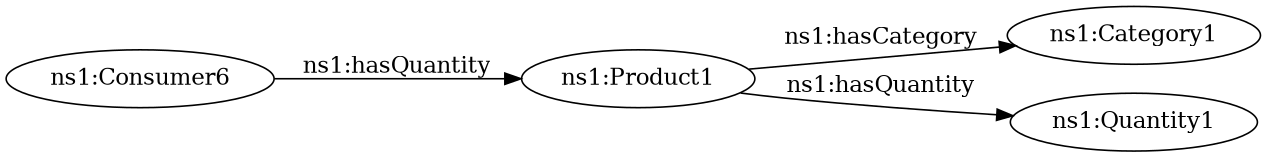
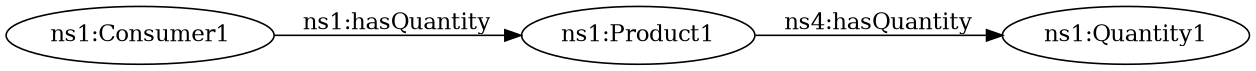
(1134, 35) -> none
(140, 79) -> (140, 35)
(881, 86) -> (879, 23)
